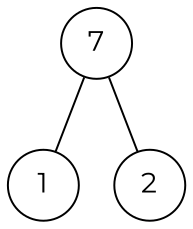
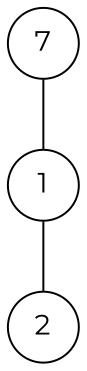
(123, 114) -> (43, 256)
